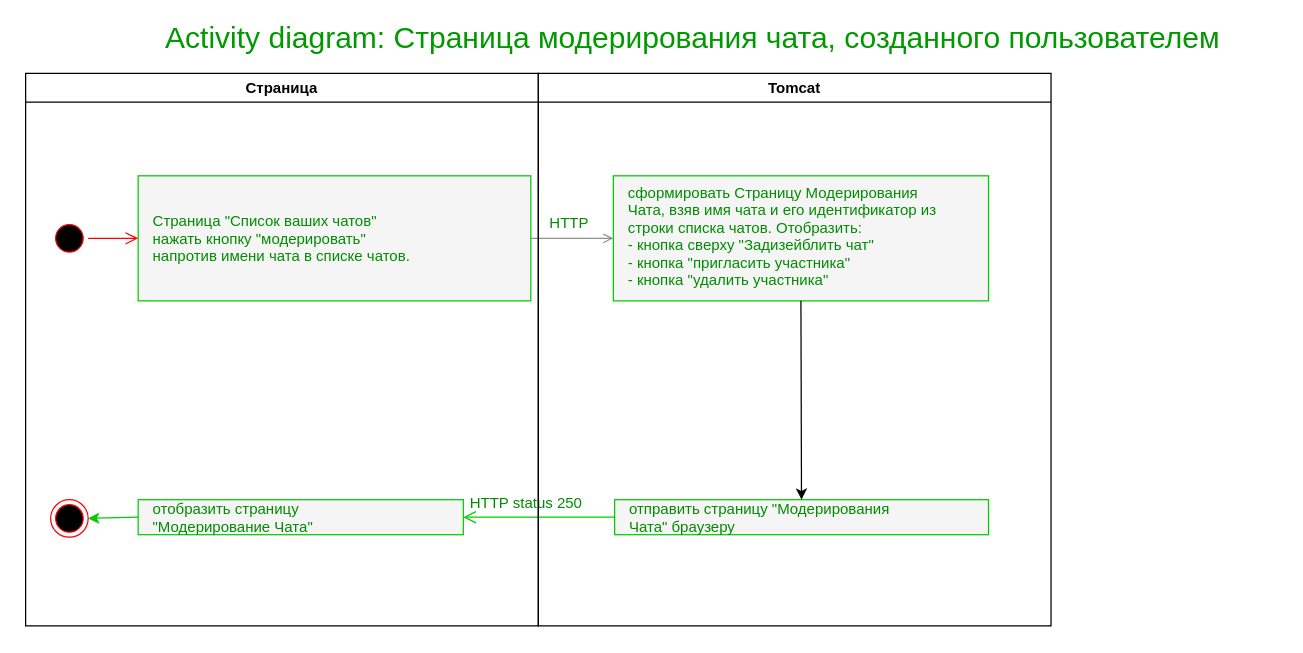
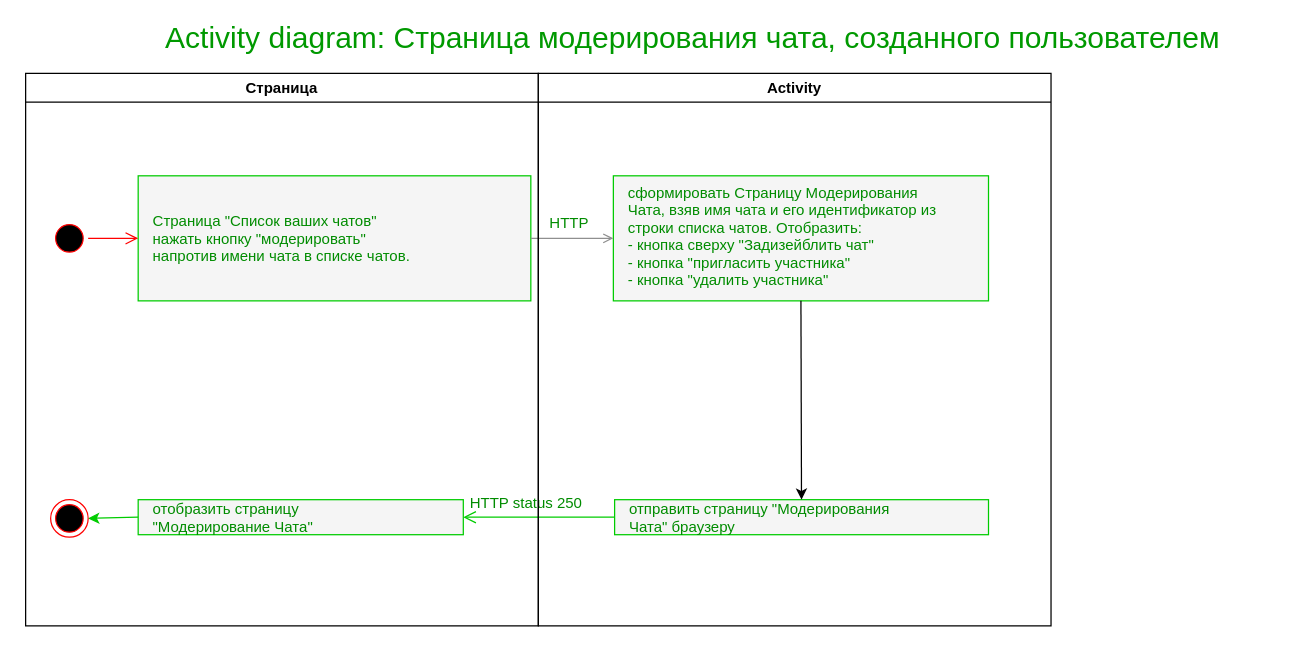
(794, 88) -> (794, 88)
